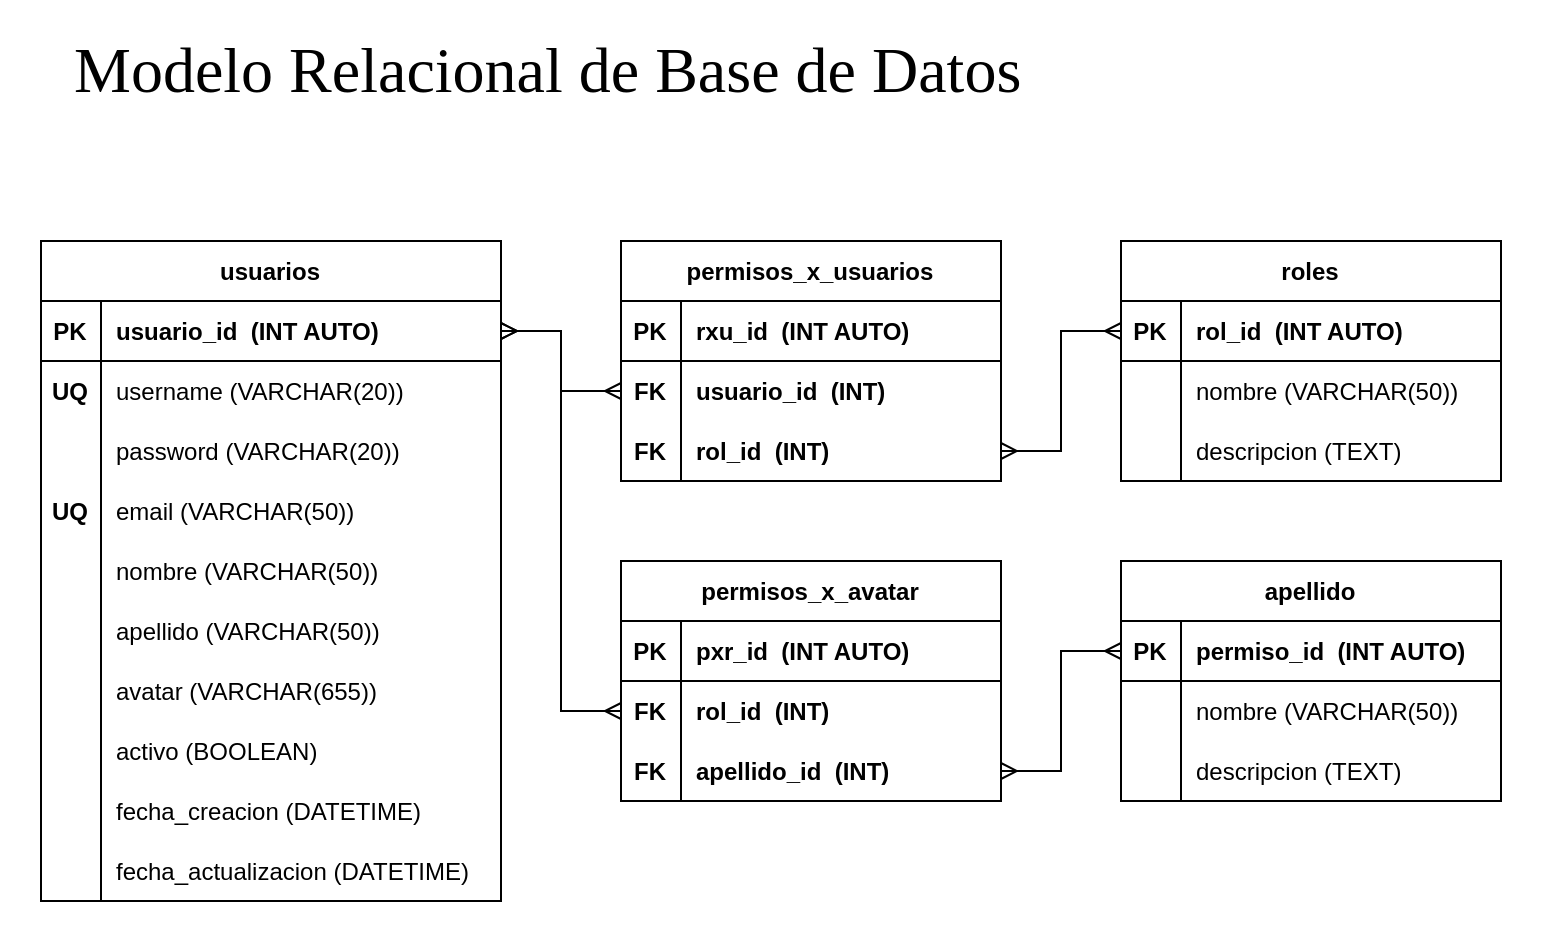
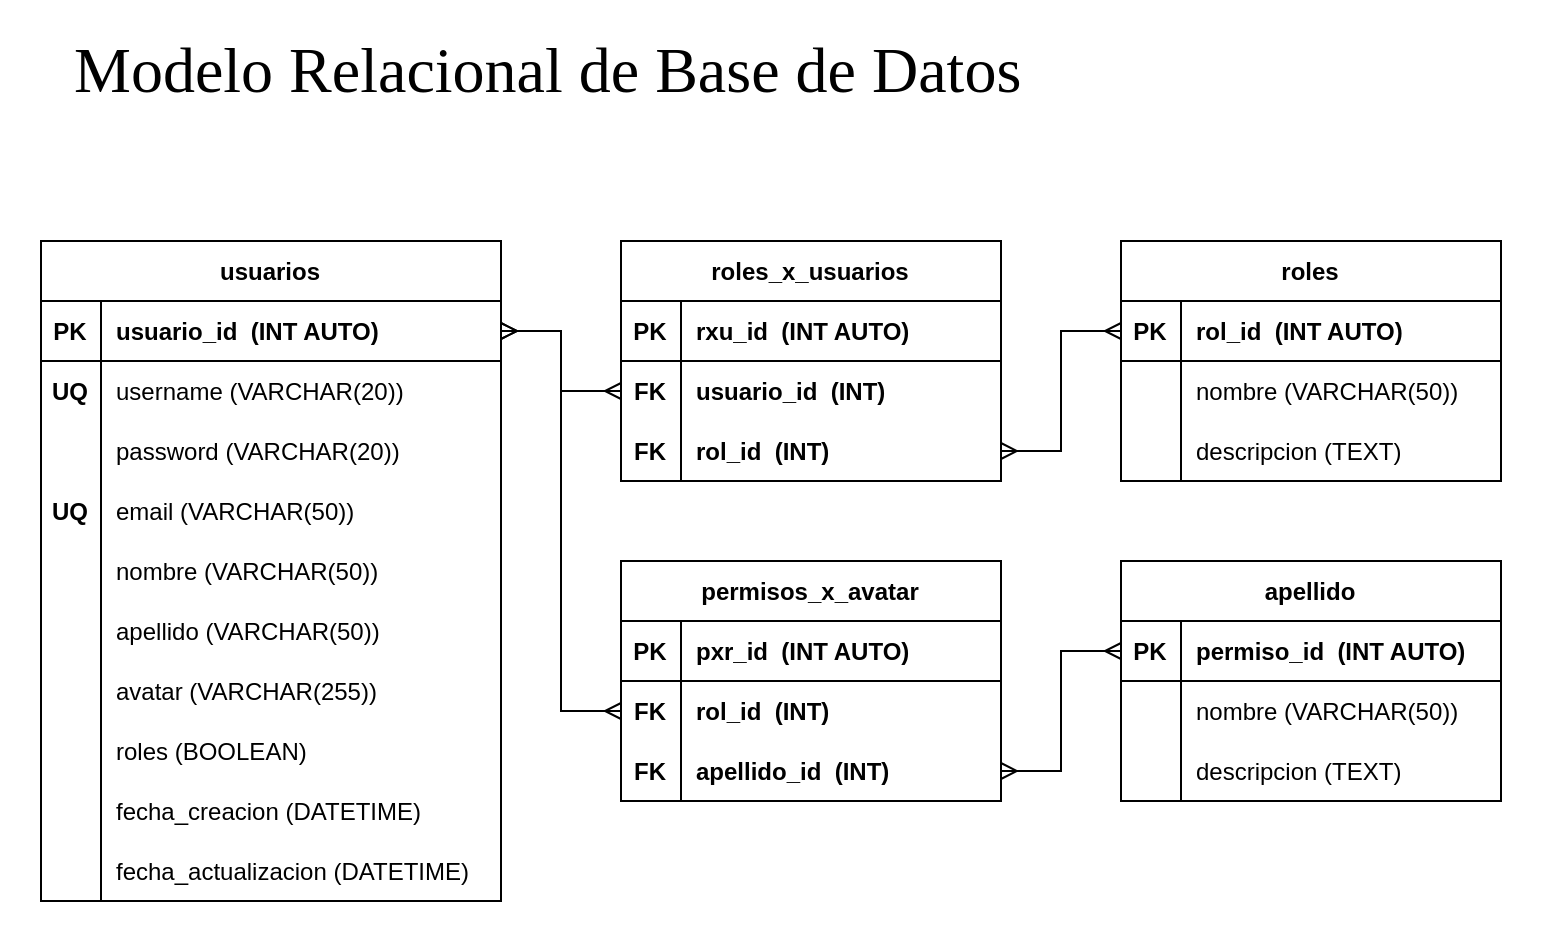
(810, 272) -> (810, 272)
(254, 692) -> (254, 692)
(217, 752) -> (211, 752)
